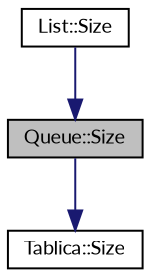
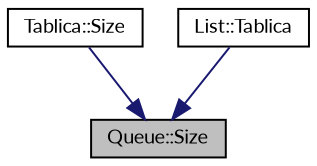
(75, 28) -> (244, 28)
(75, 184) -> (111, 76)
